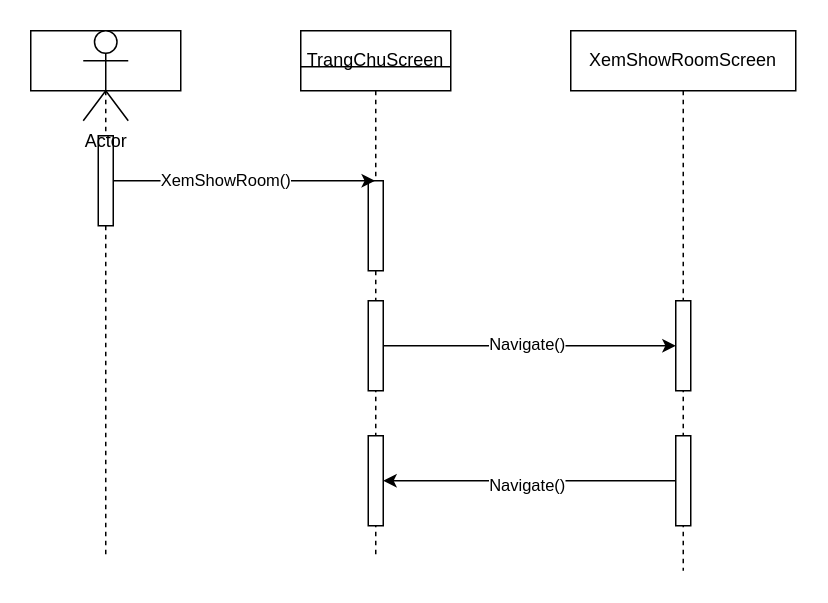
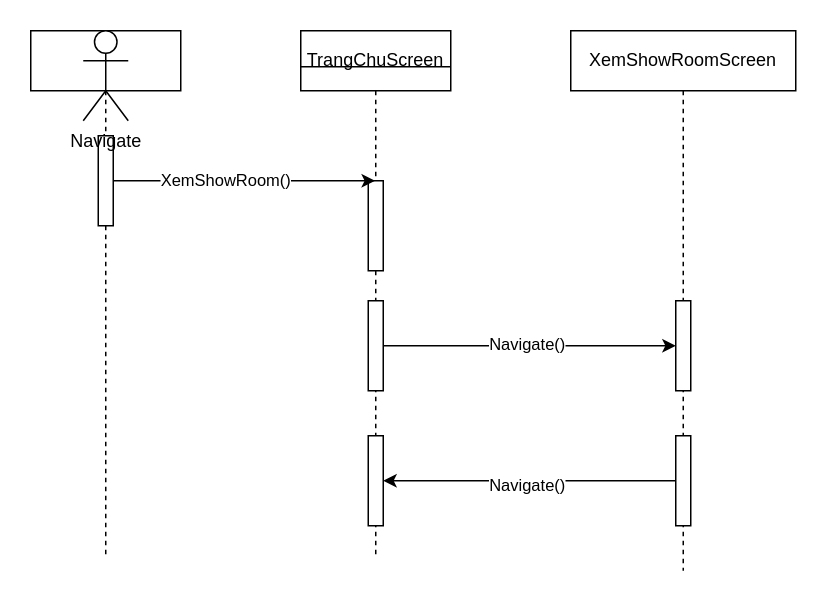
(107, 142) -> (107, 142)
